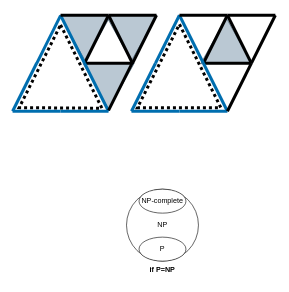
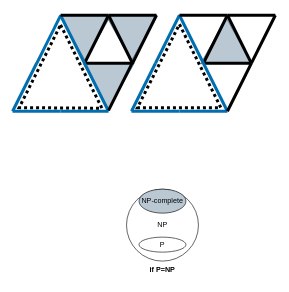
(162, 201) -> (162, 201)
(162, 249) -> (162, 245)
